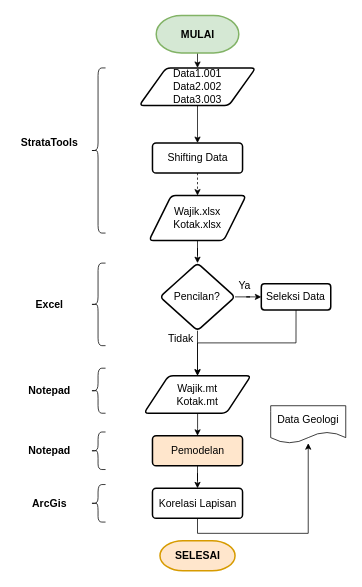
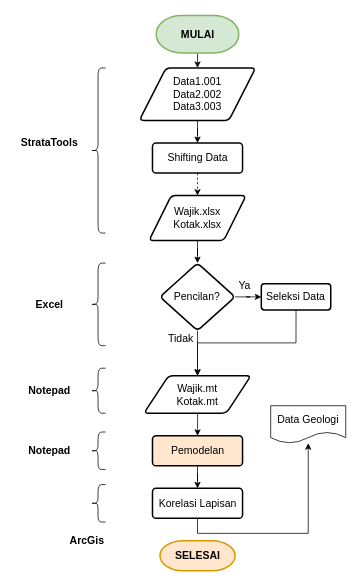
(197, 87) -> (197, 94)
(49, 503) -> (87, 540)
